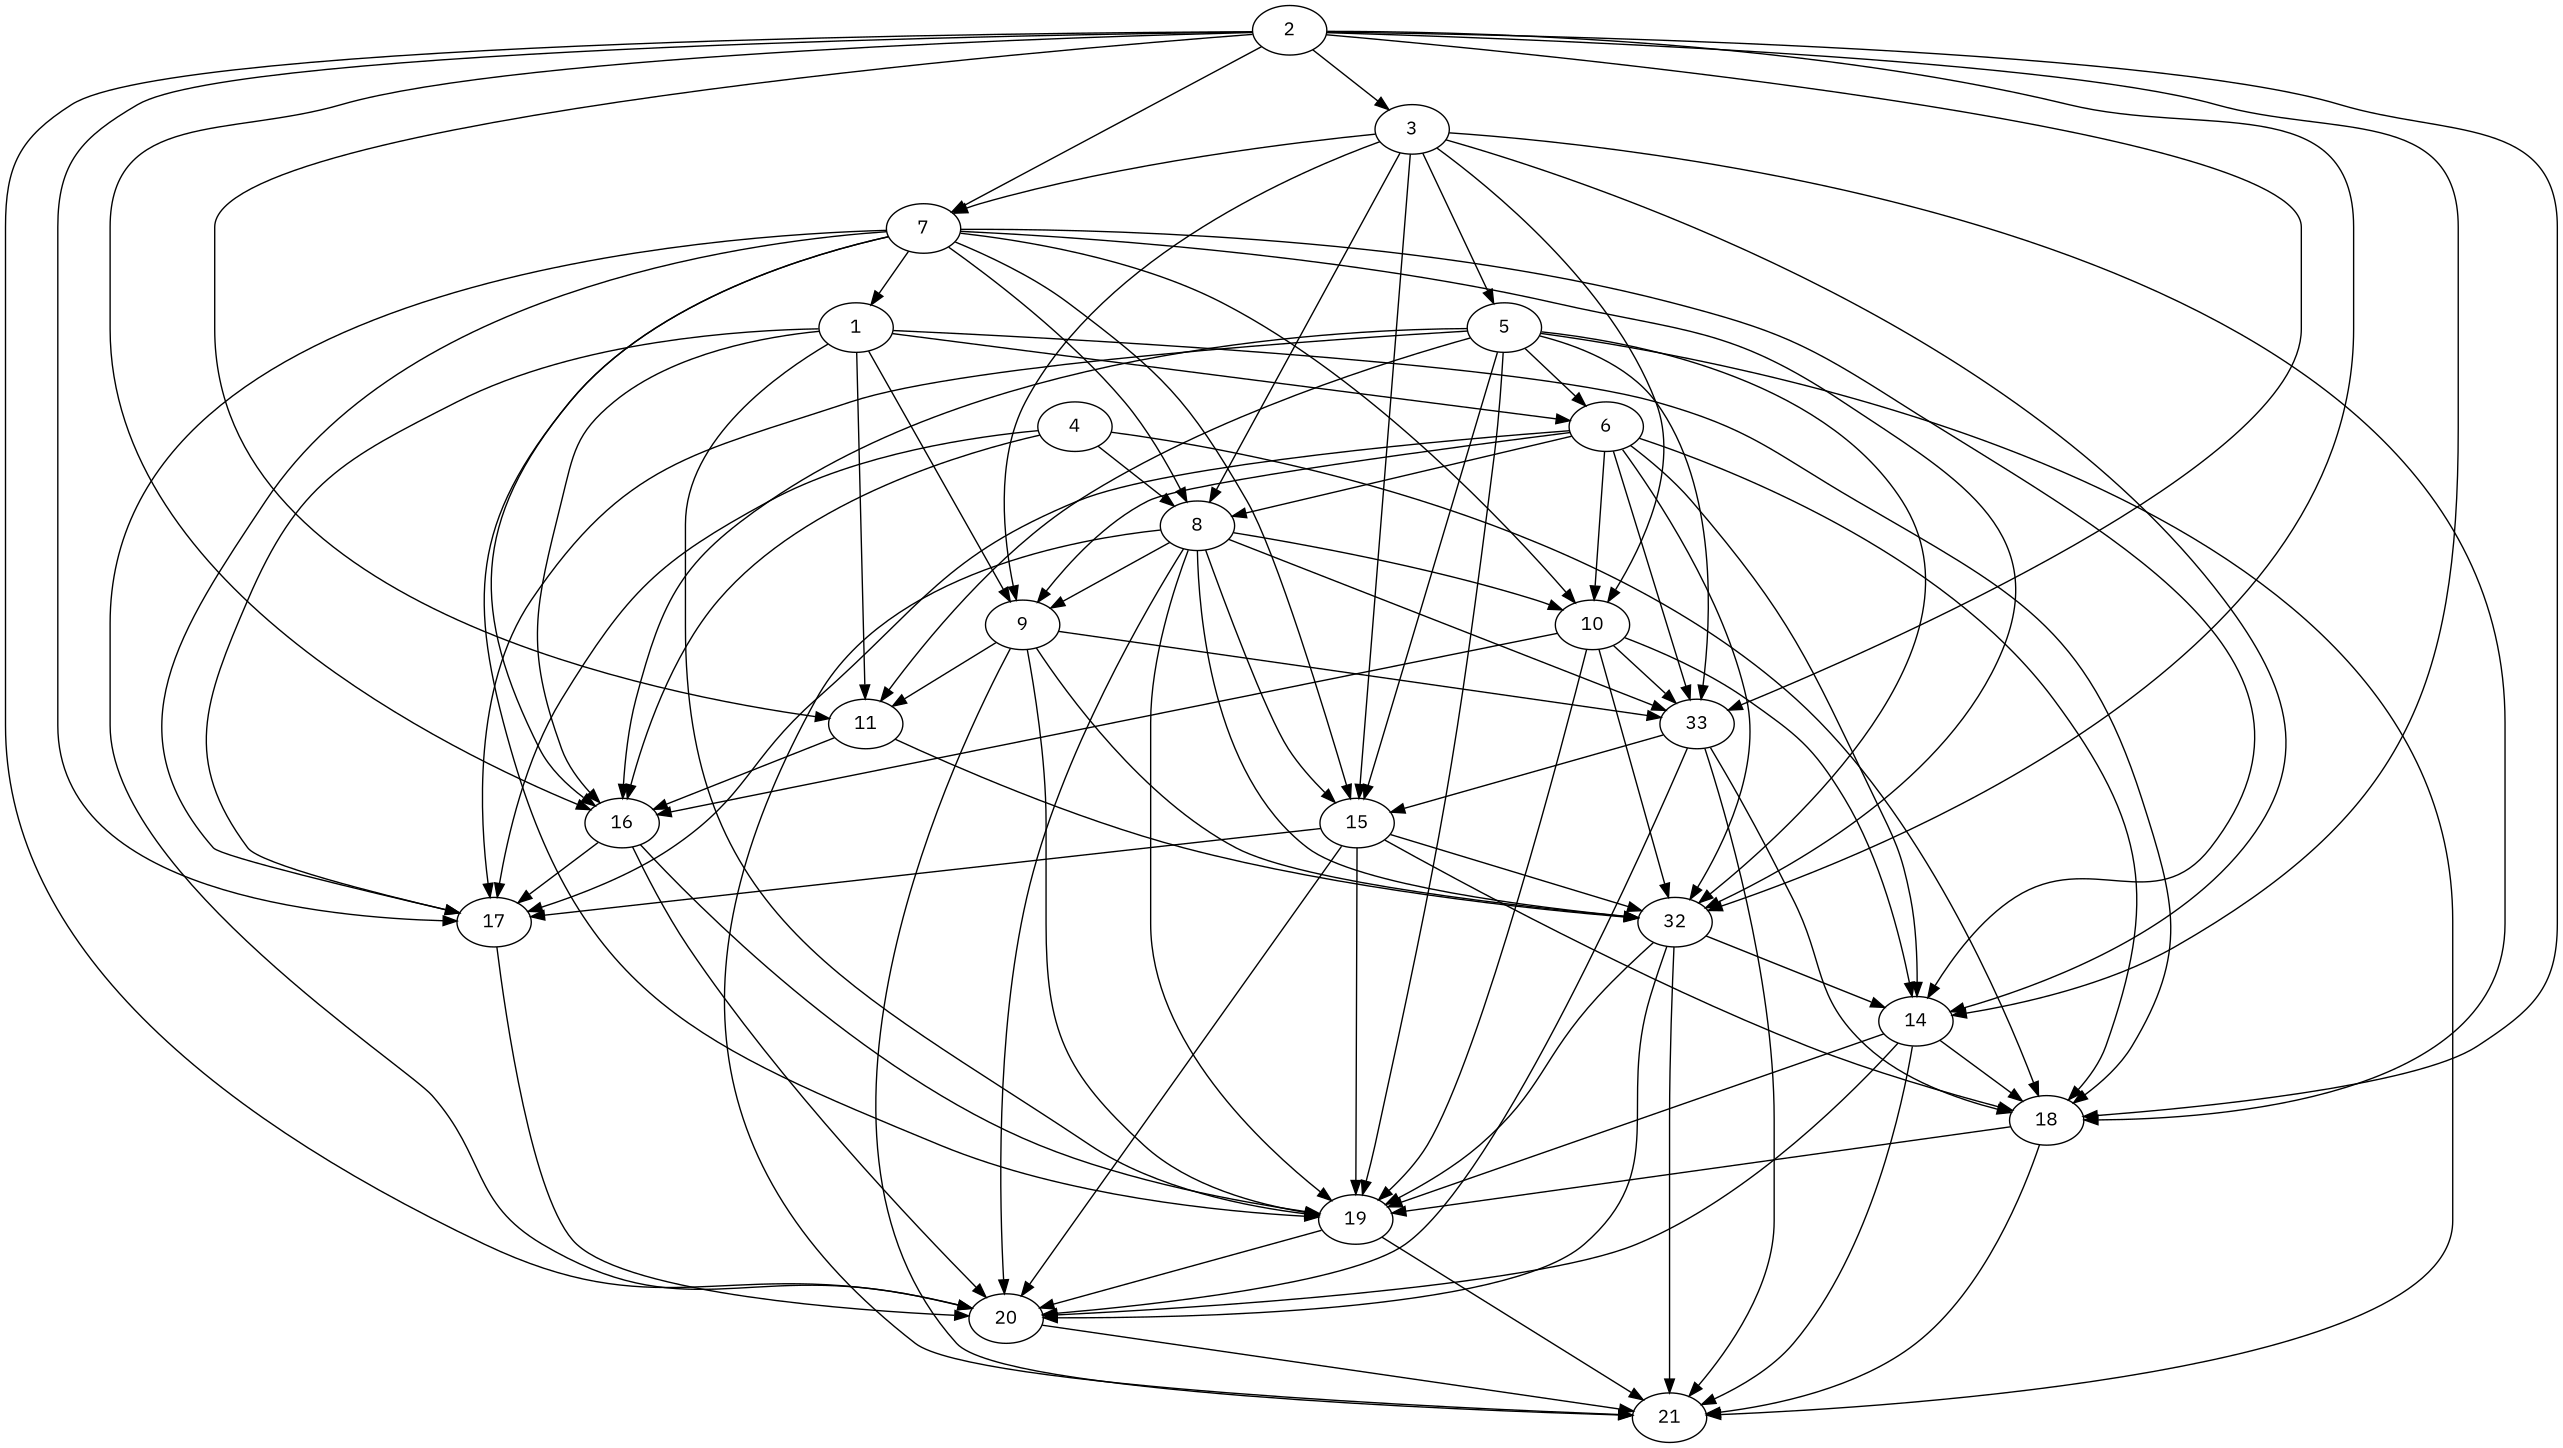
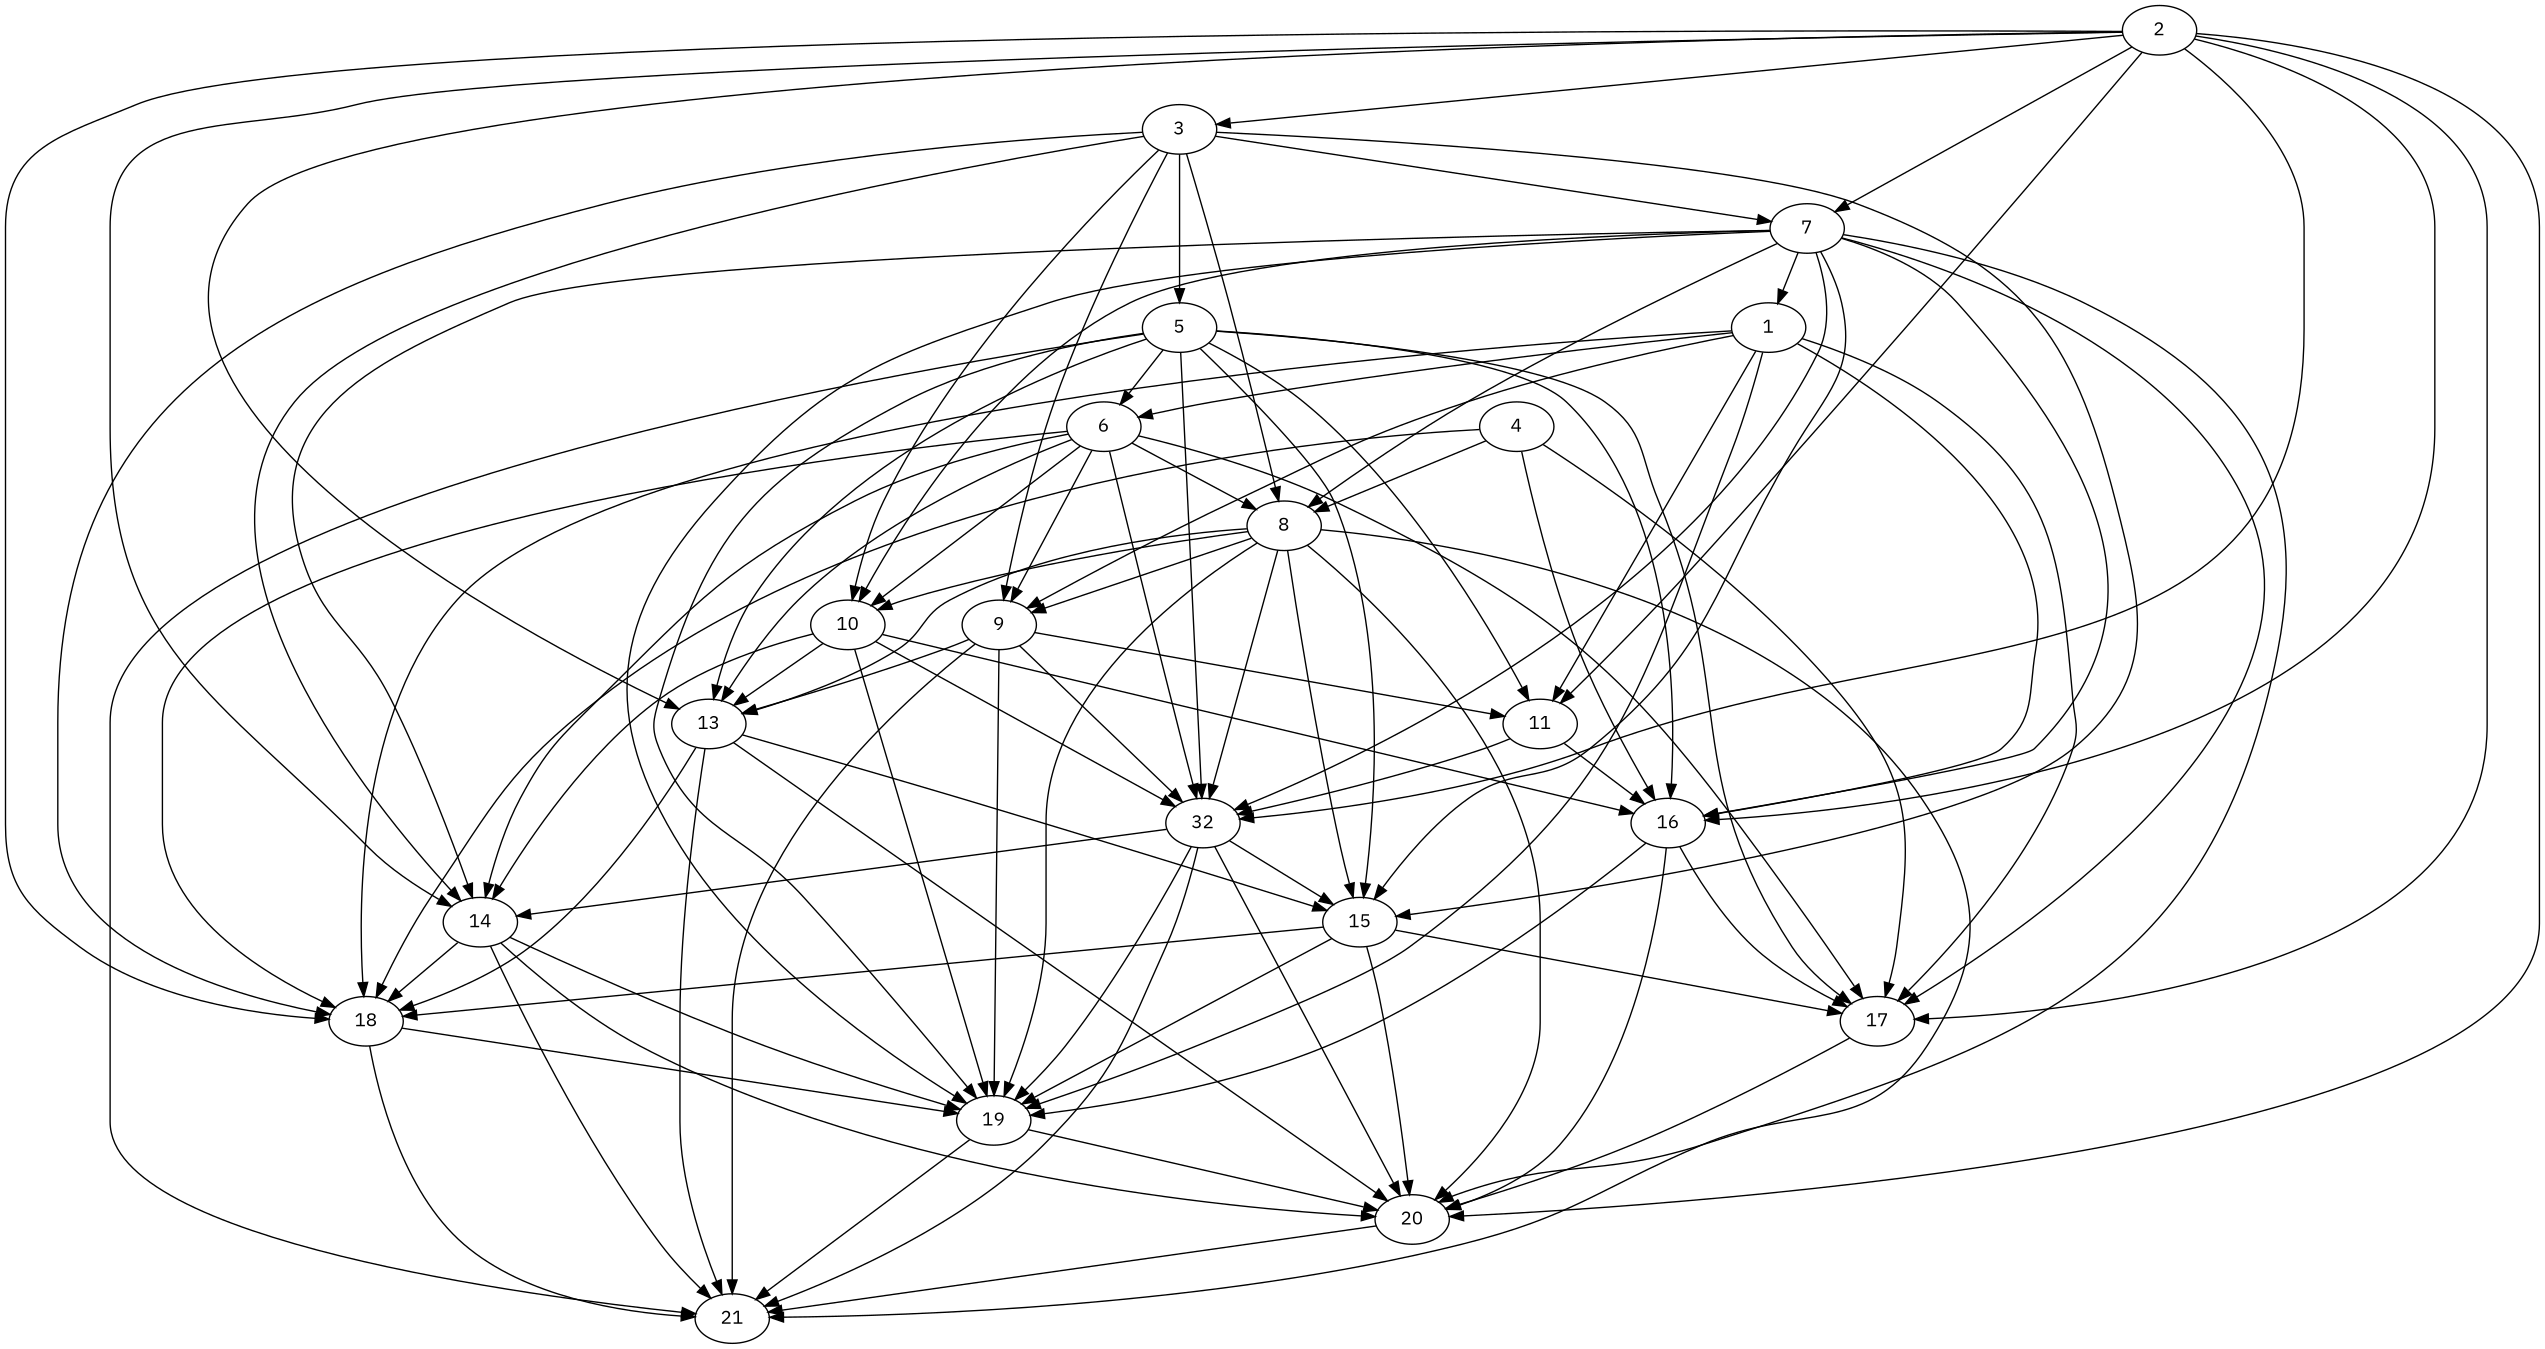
(1697, 724) -> (709, 724)
(1509, 871) -> (1275, 869)
